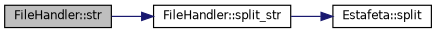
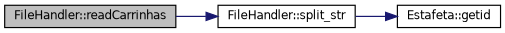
(58, 16) -> (90, 16)
(382, 16) -> (449, 16)
